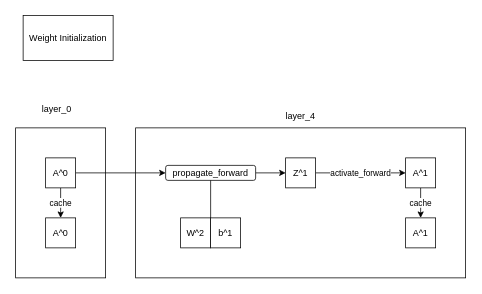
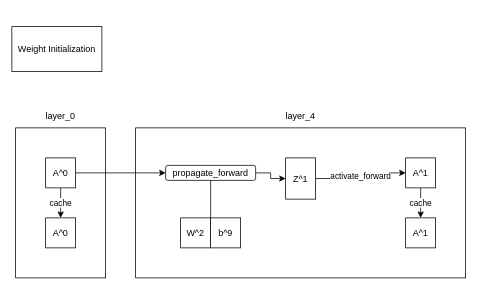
(68, 38) -> (57, 49)
(57, 109) -> (60, 117)
(300, 173) -> (300, 179)
(225, 233) -> (225, 233)
